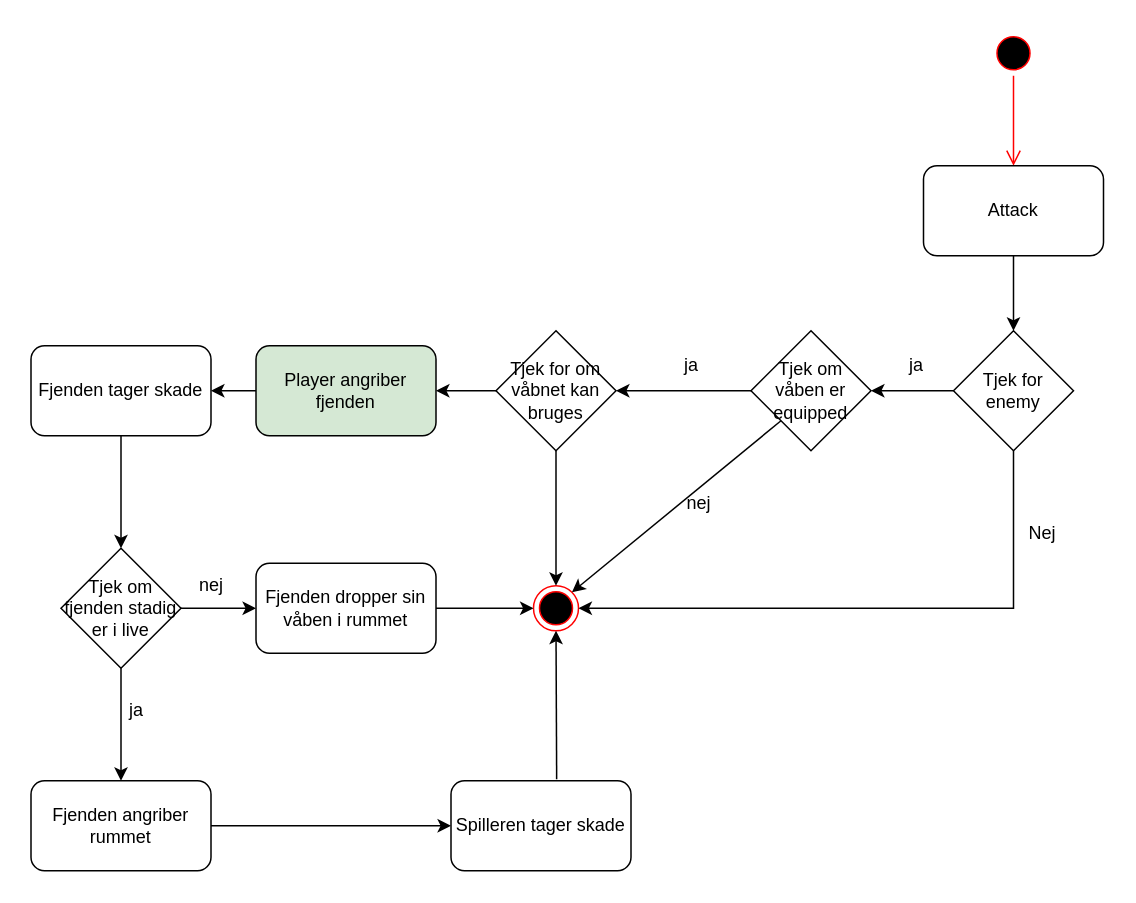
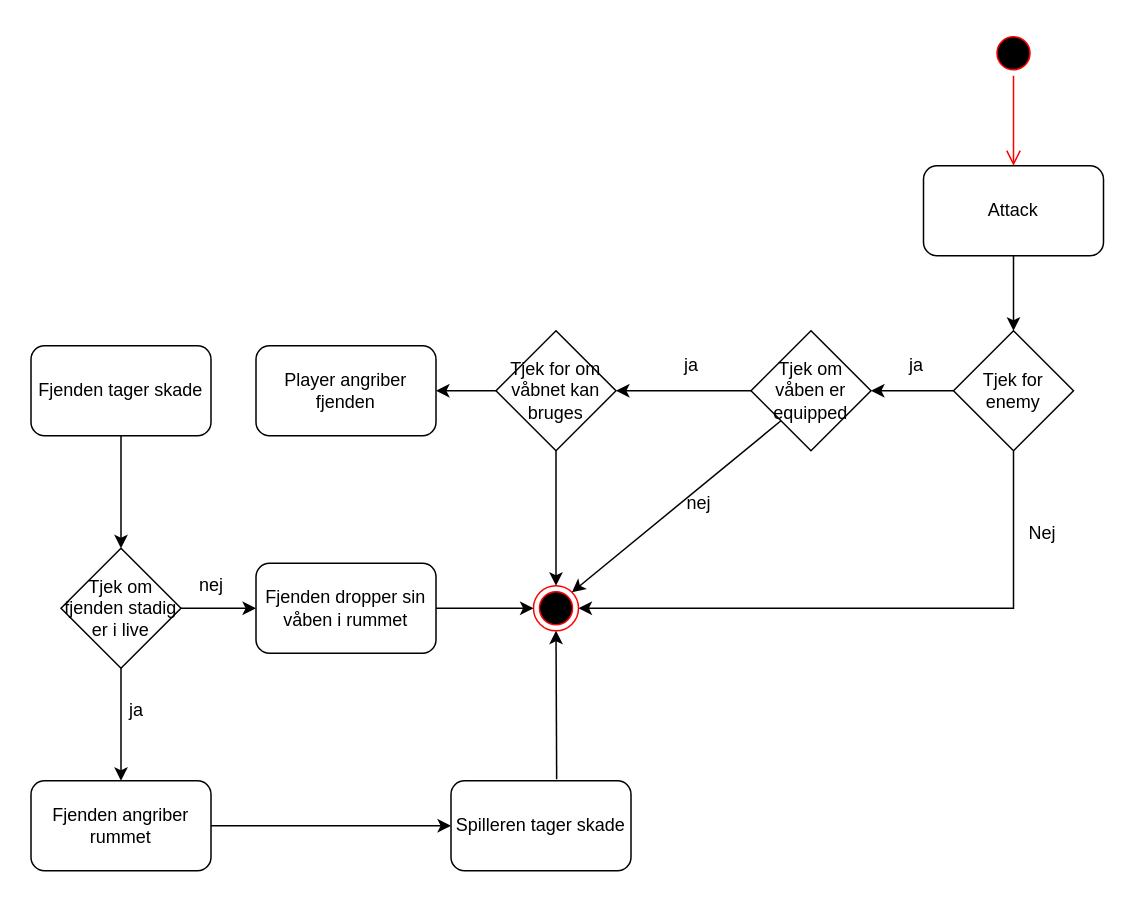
(239, 391) -> none
(346, 391) -> (346, 391)
